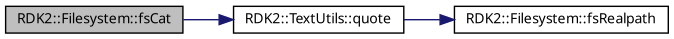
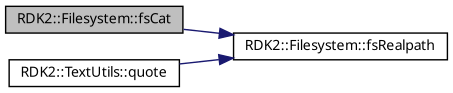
(201, 20) -> (201, 31)
